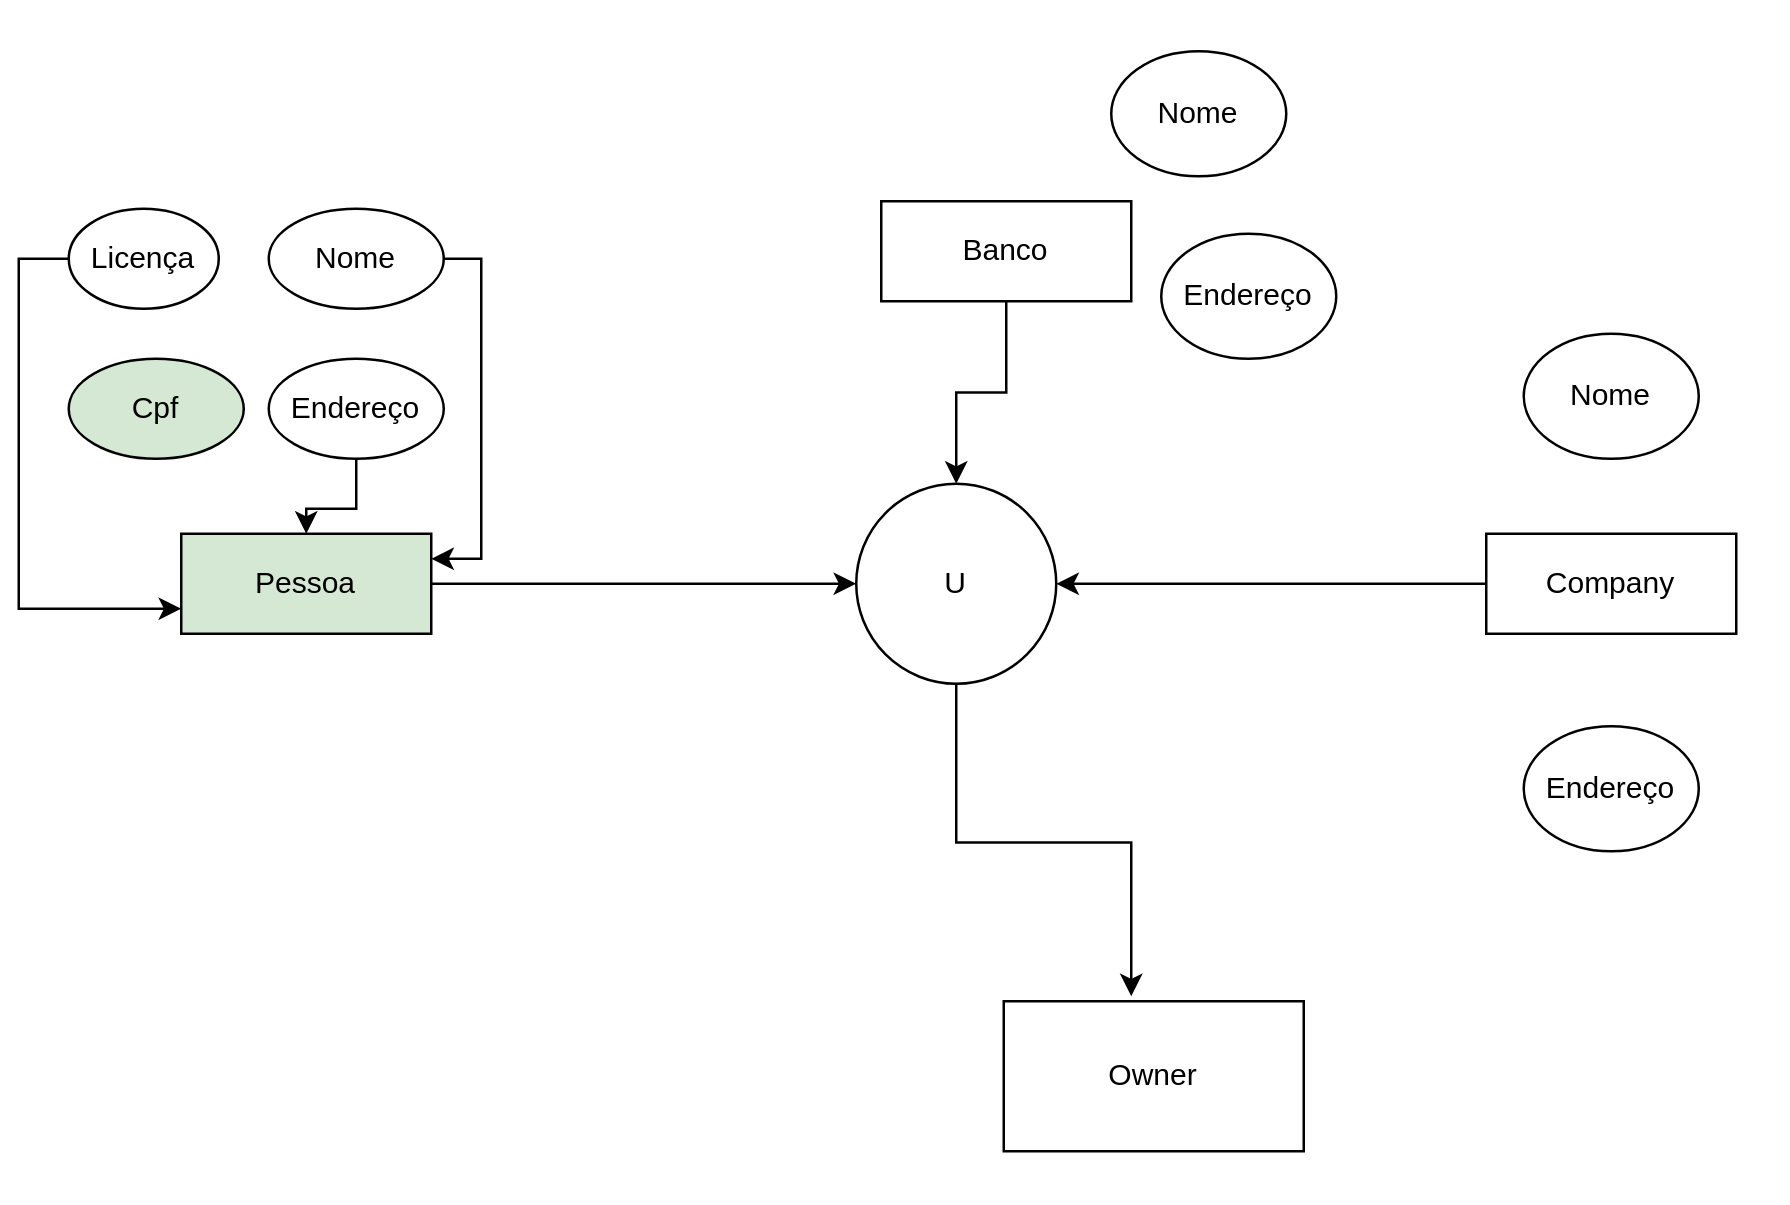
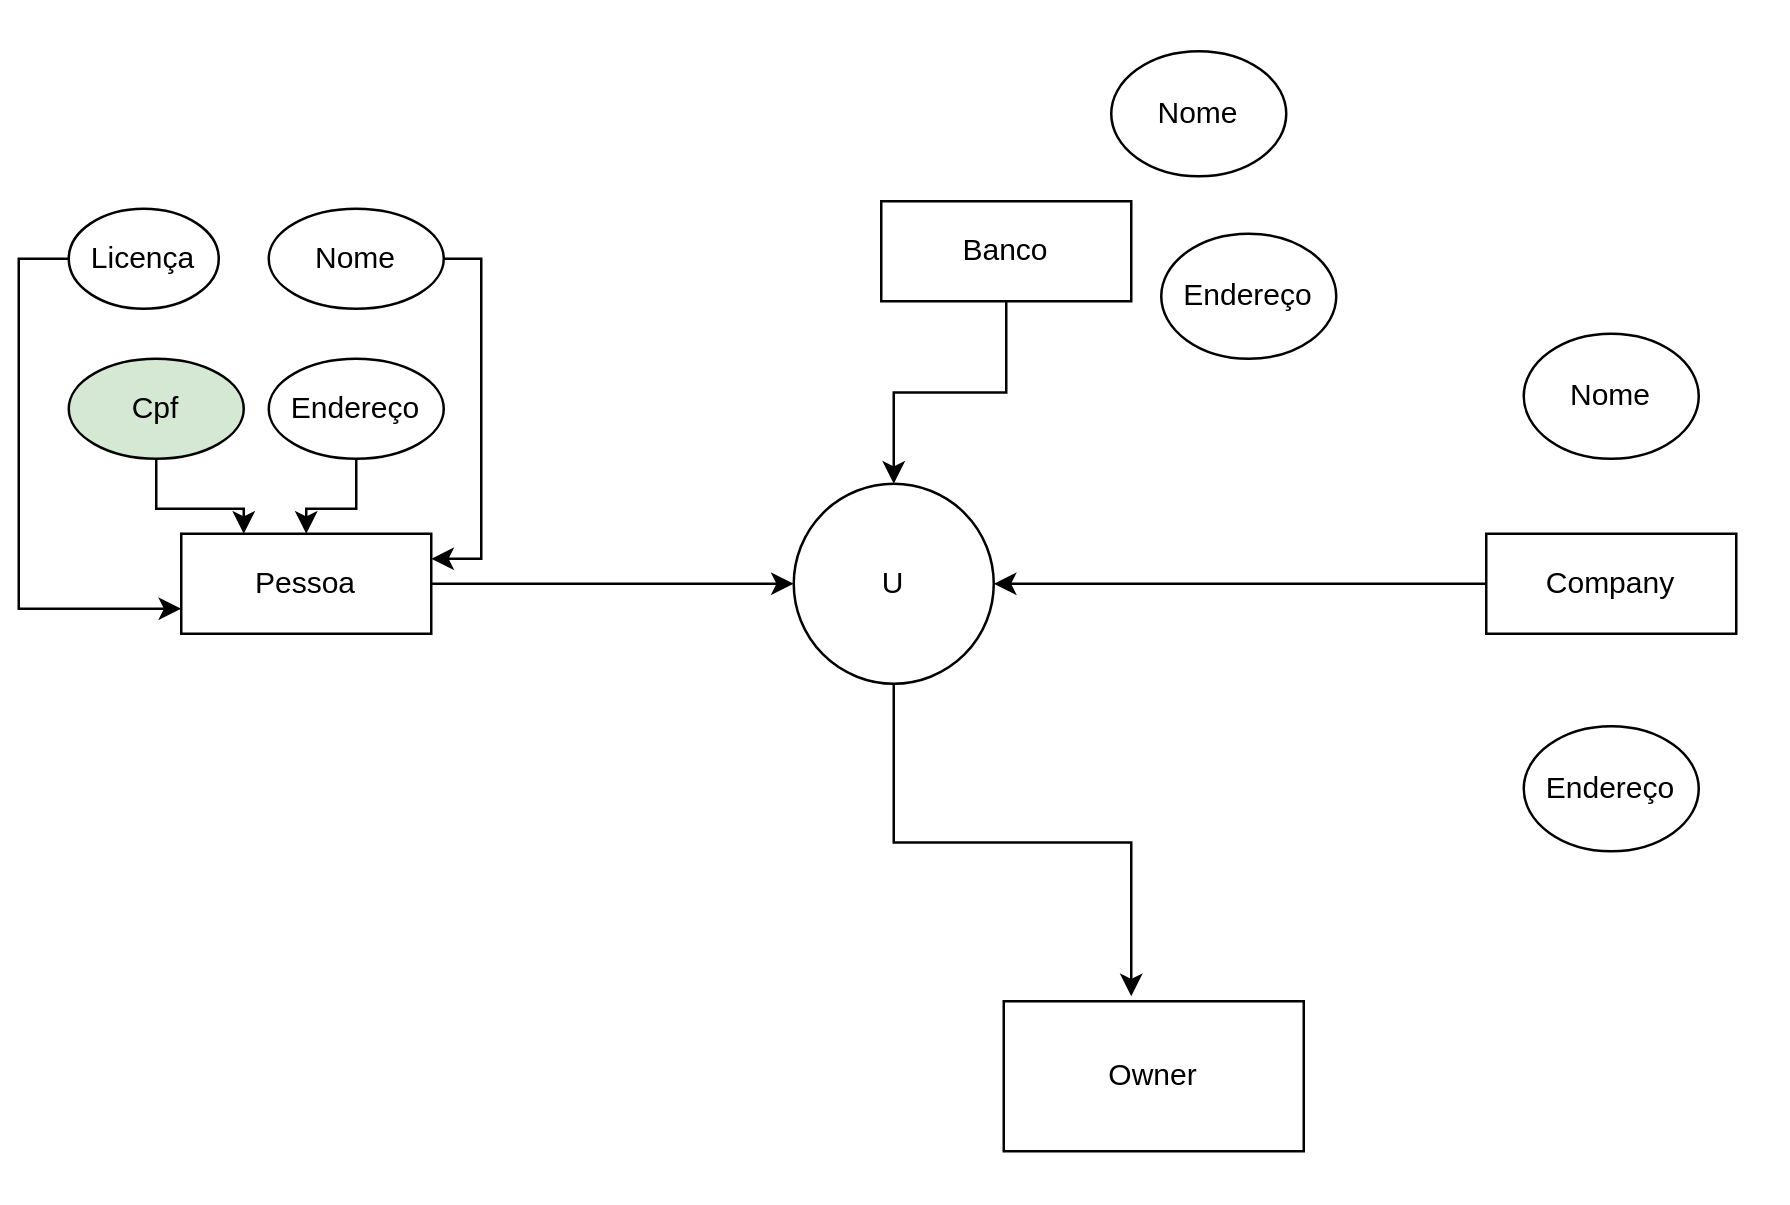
none -> (179, 509)
(306, 584) -> (306, 584)
(956, 584) -> (894, 584)
